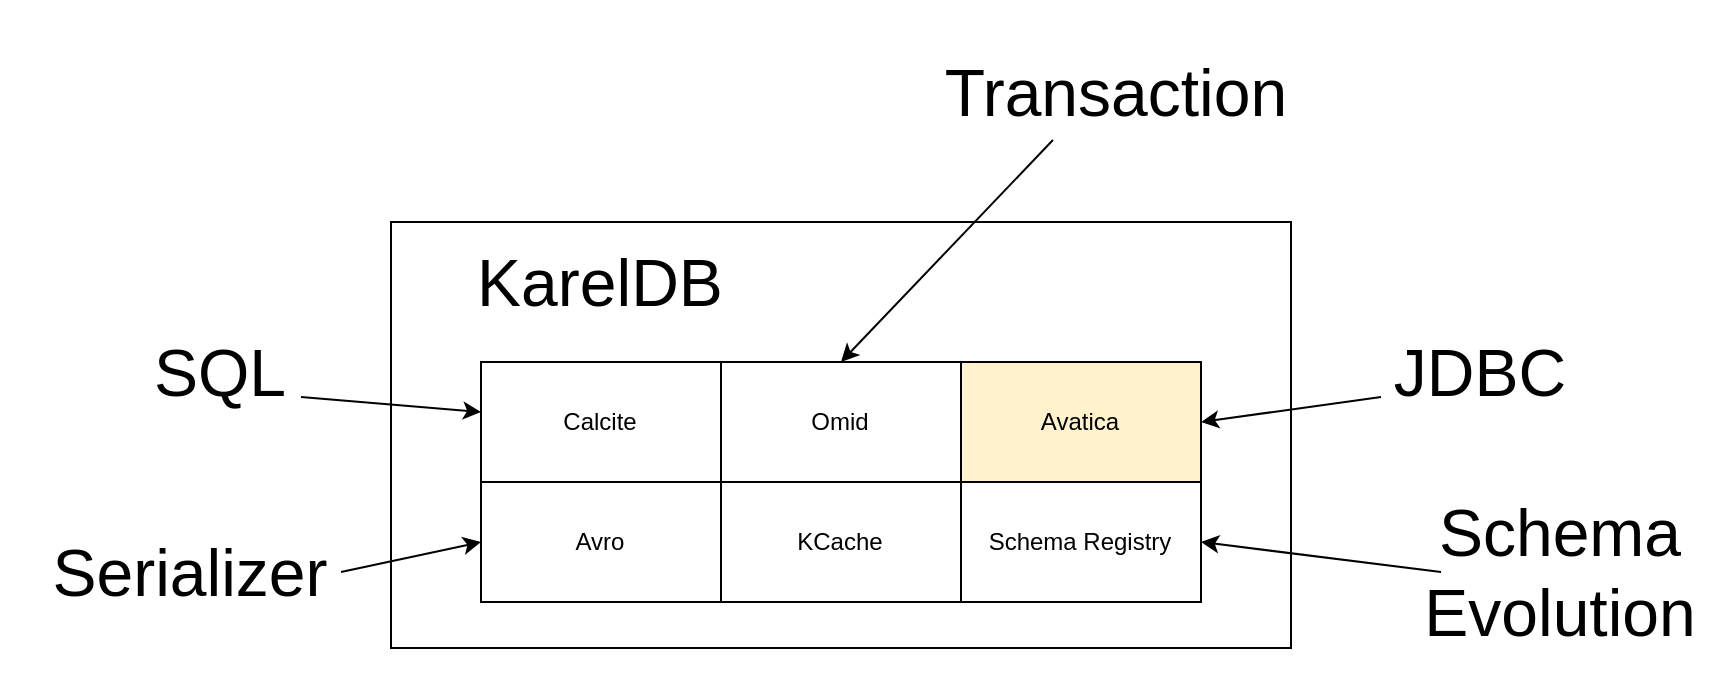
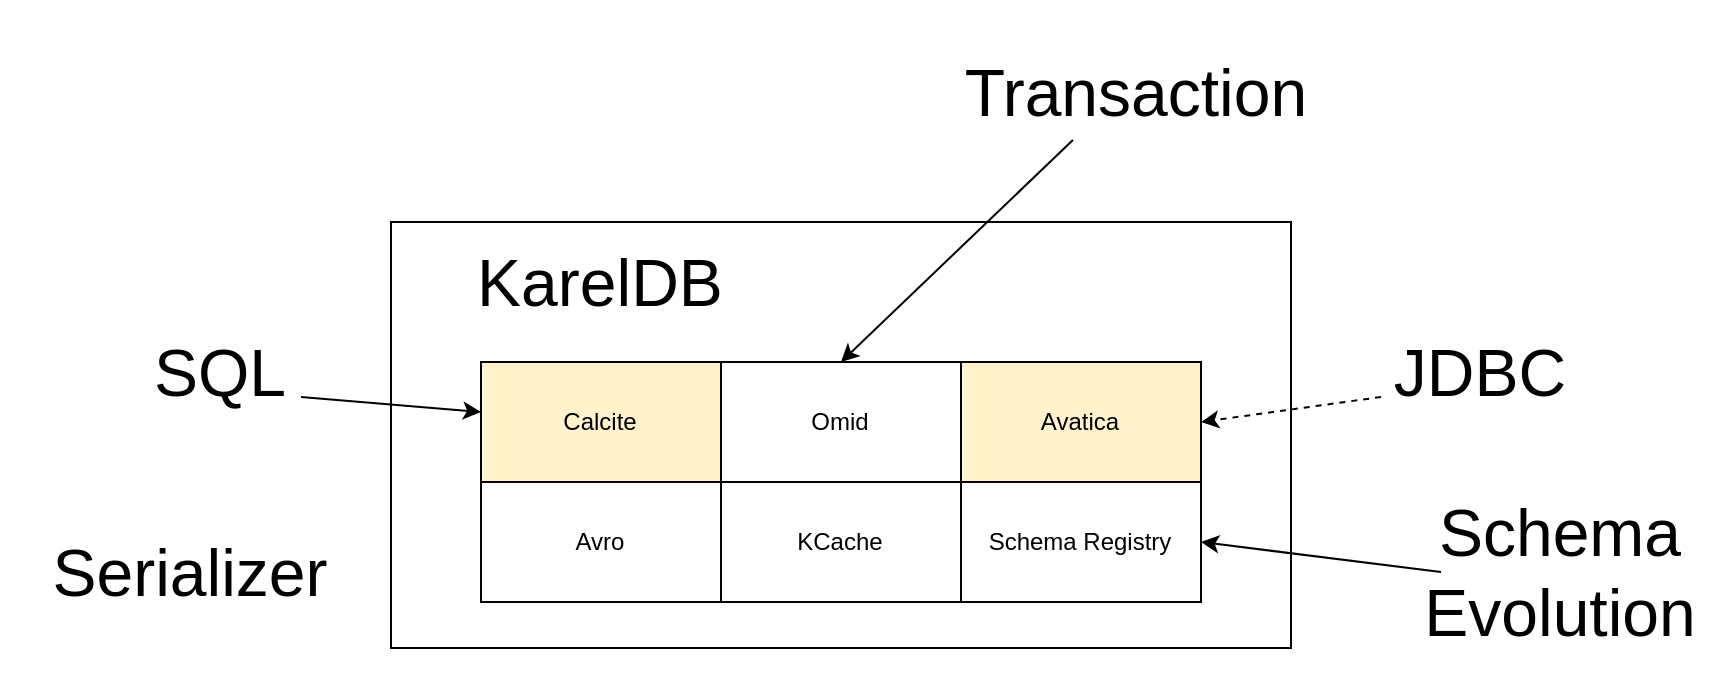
(1117, 92) -> (1137, 92)
(1296, 409) -> (1296, 409)
(601, 422) -> (601, 422)
(405, 558) -> none
